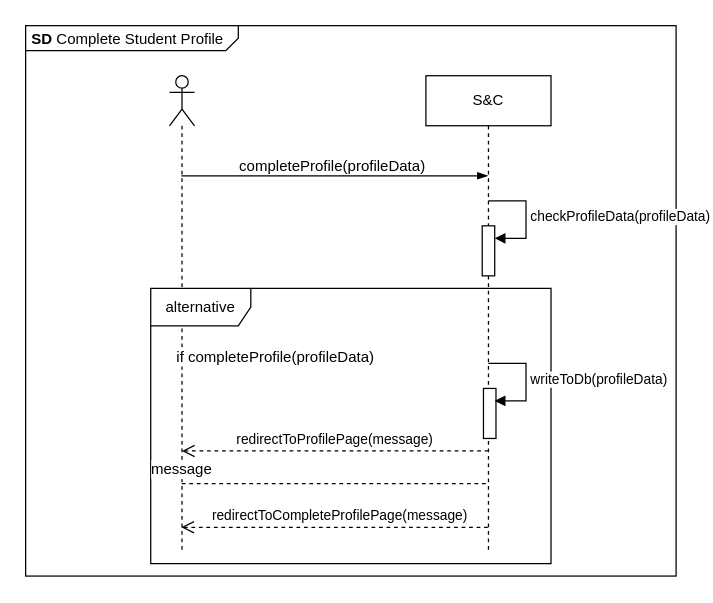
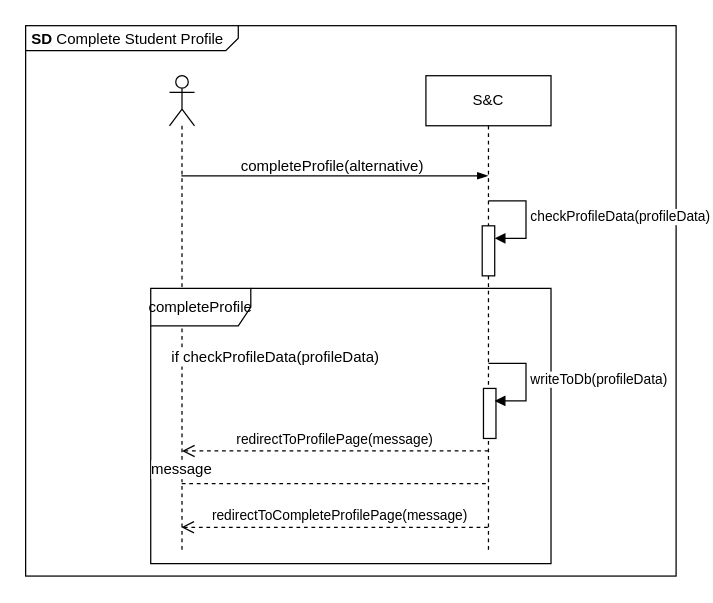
(333, 167) -> (333, 167)
(201, 307) -> (201, 307)
(276, 357) -> (276, 357)
